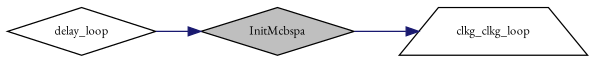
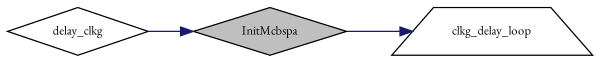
(82, 31) -> (78, 31)
(493, 31) -> (492, 31)
